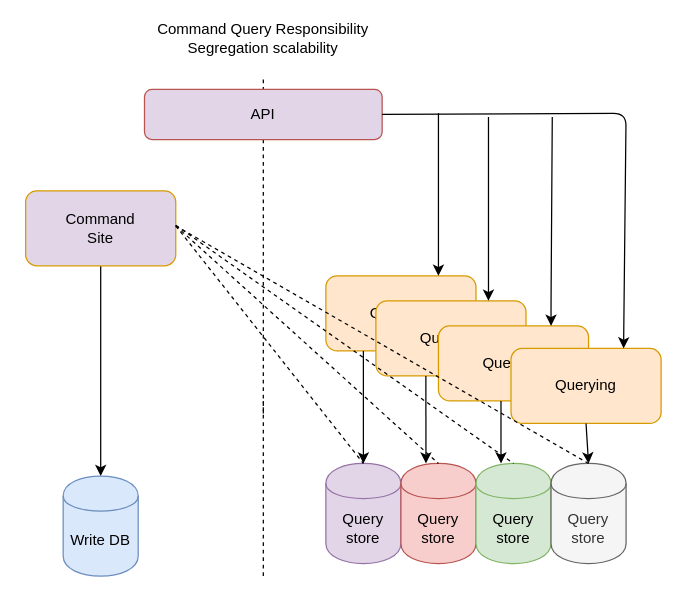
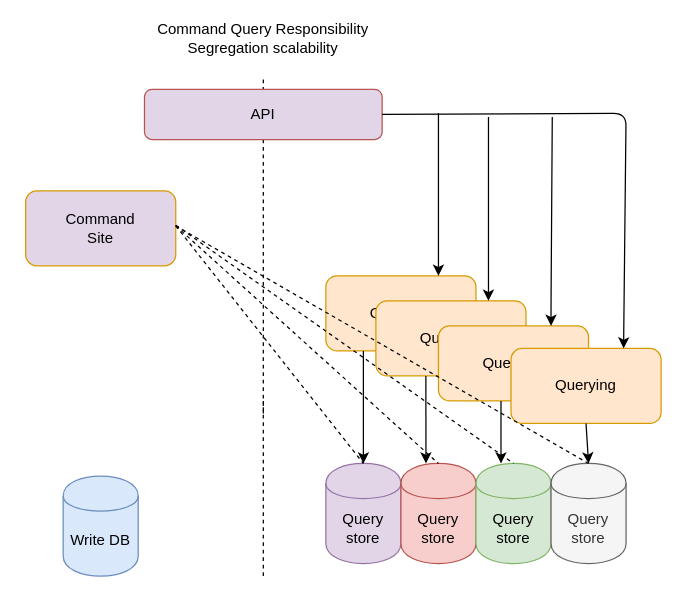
(101, 367) -> none
